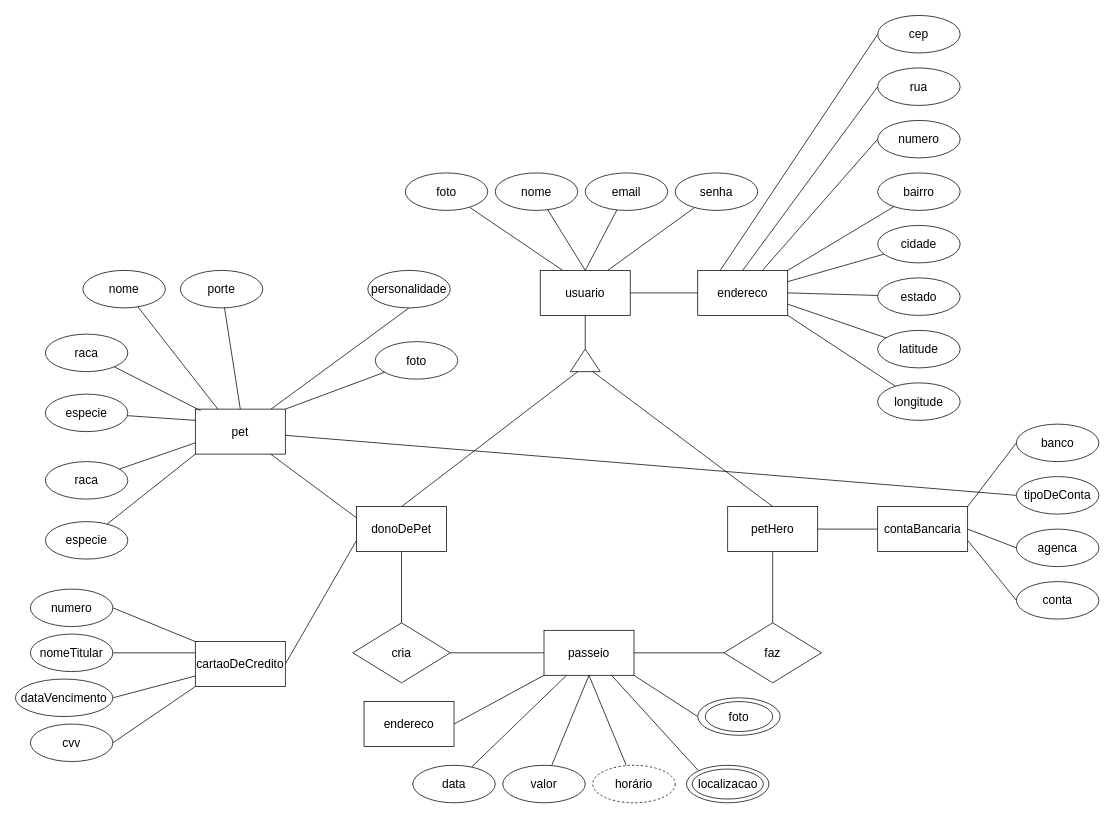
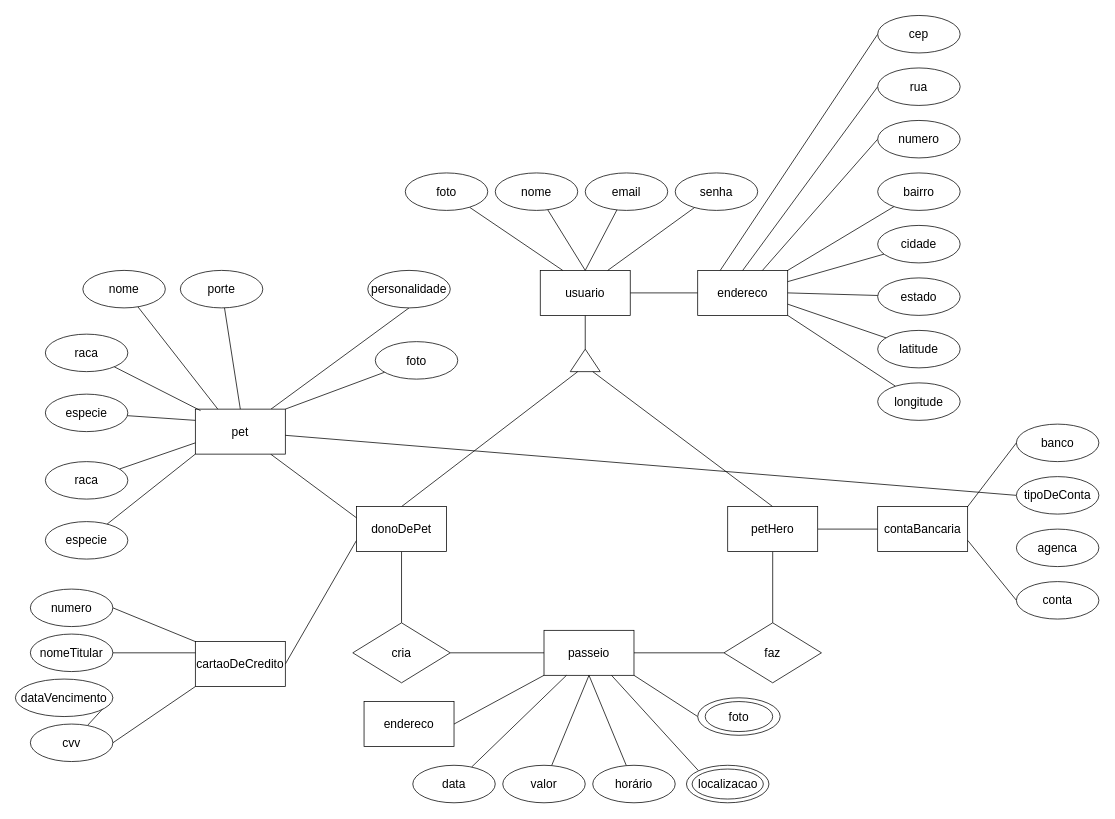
(992, 539) -> none
(154, 687) -> (96, 717)
(634, 784) -> (634, 784)
